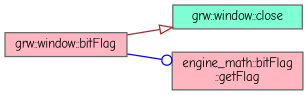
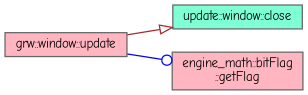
(238, 17) -> (238, 17)
(66, 45) -> (66, 45)
